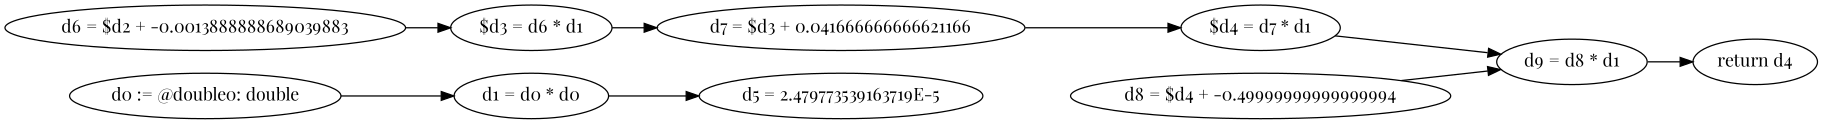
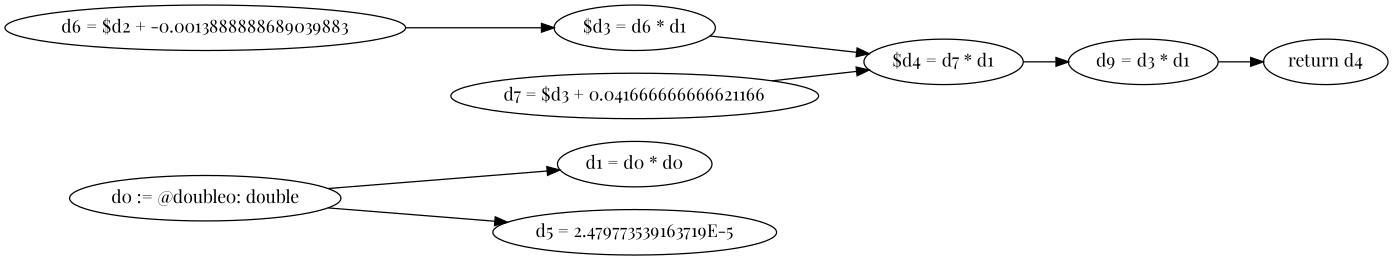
(628, 28) -> (783, 44)
(1572, 62) -> (1143, 62)
(647, 96) -> (411, 215)
(1261, 96) -> none
